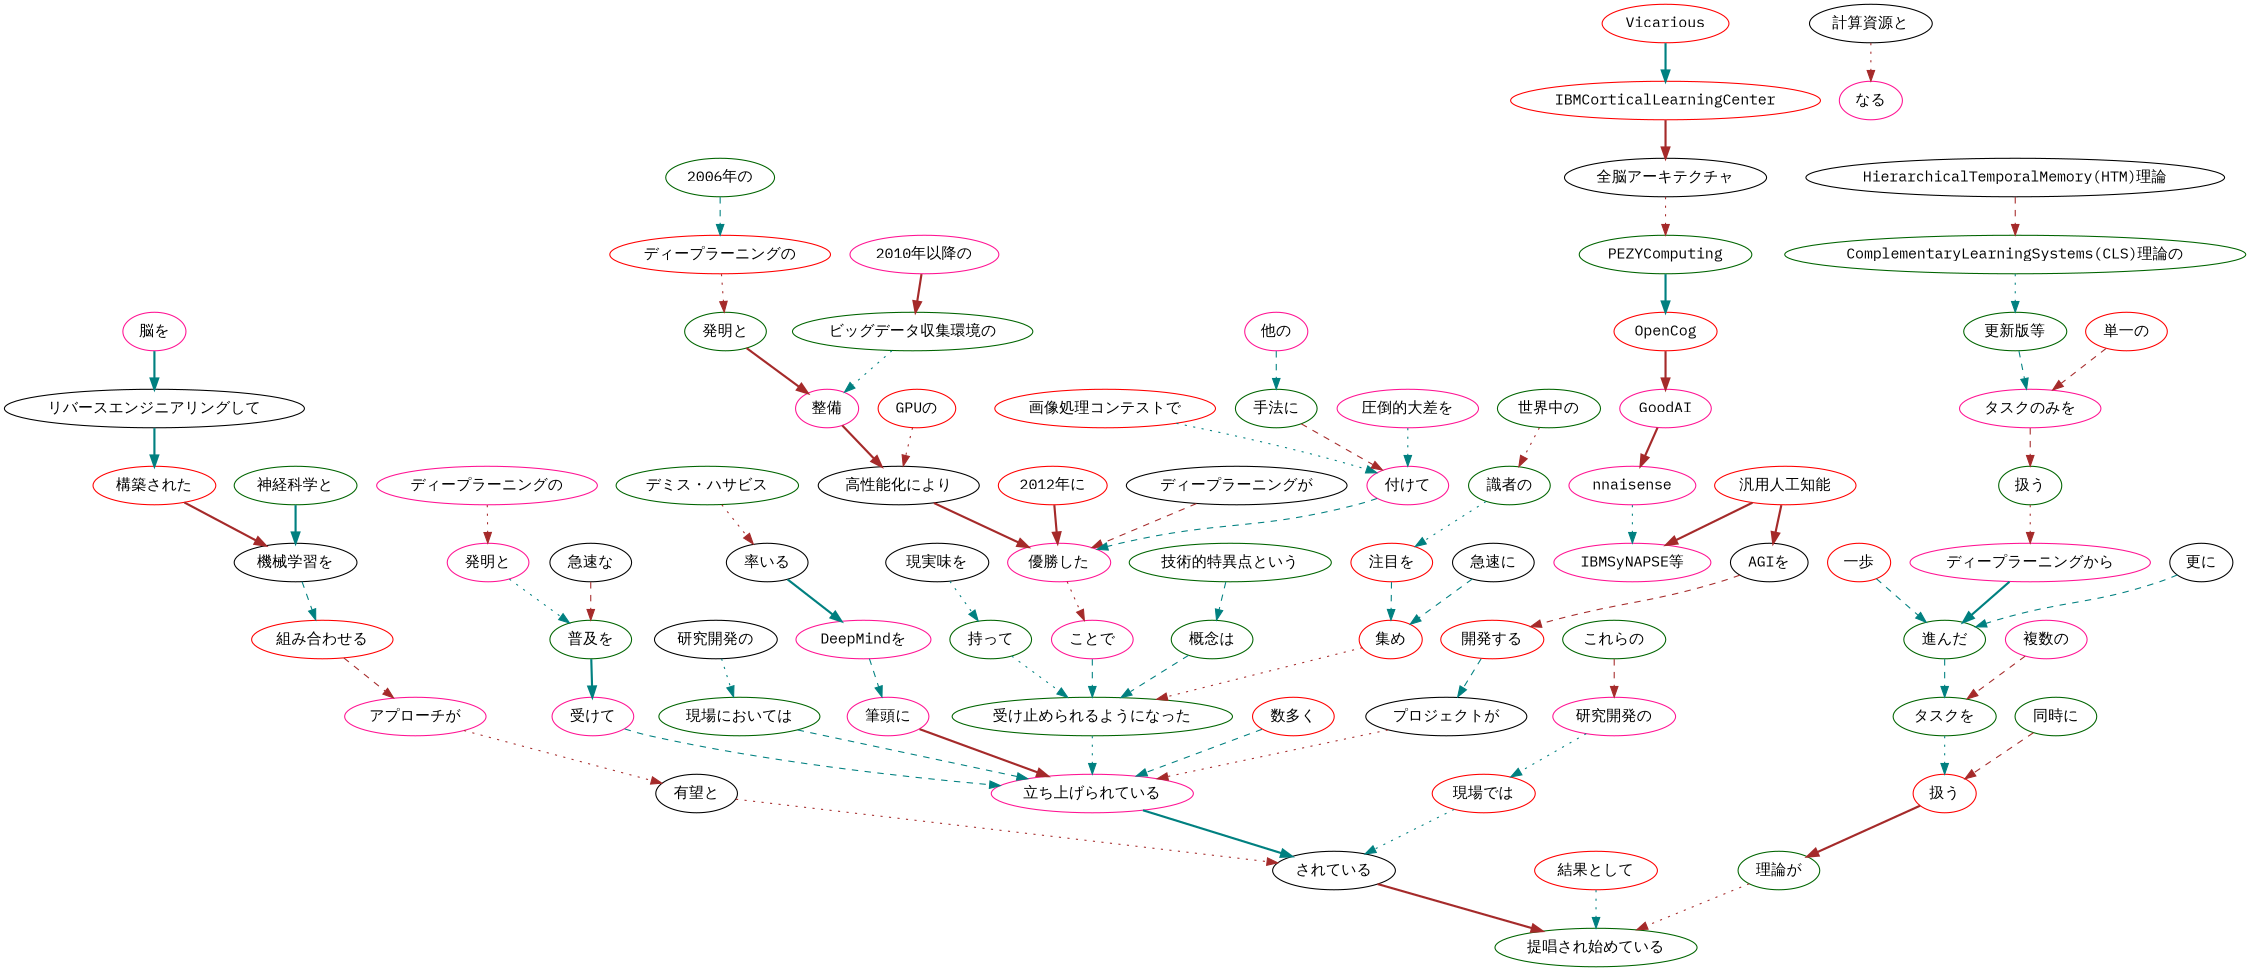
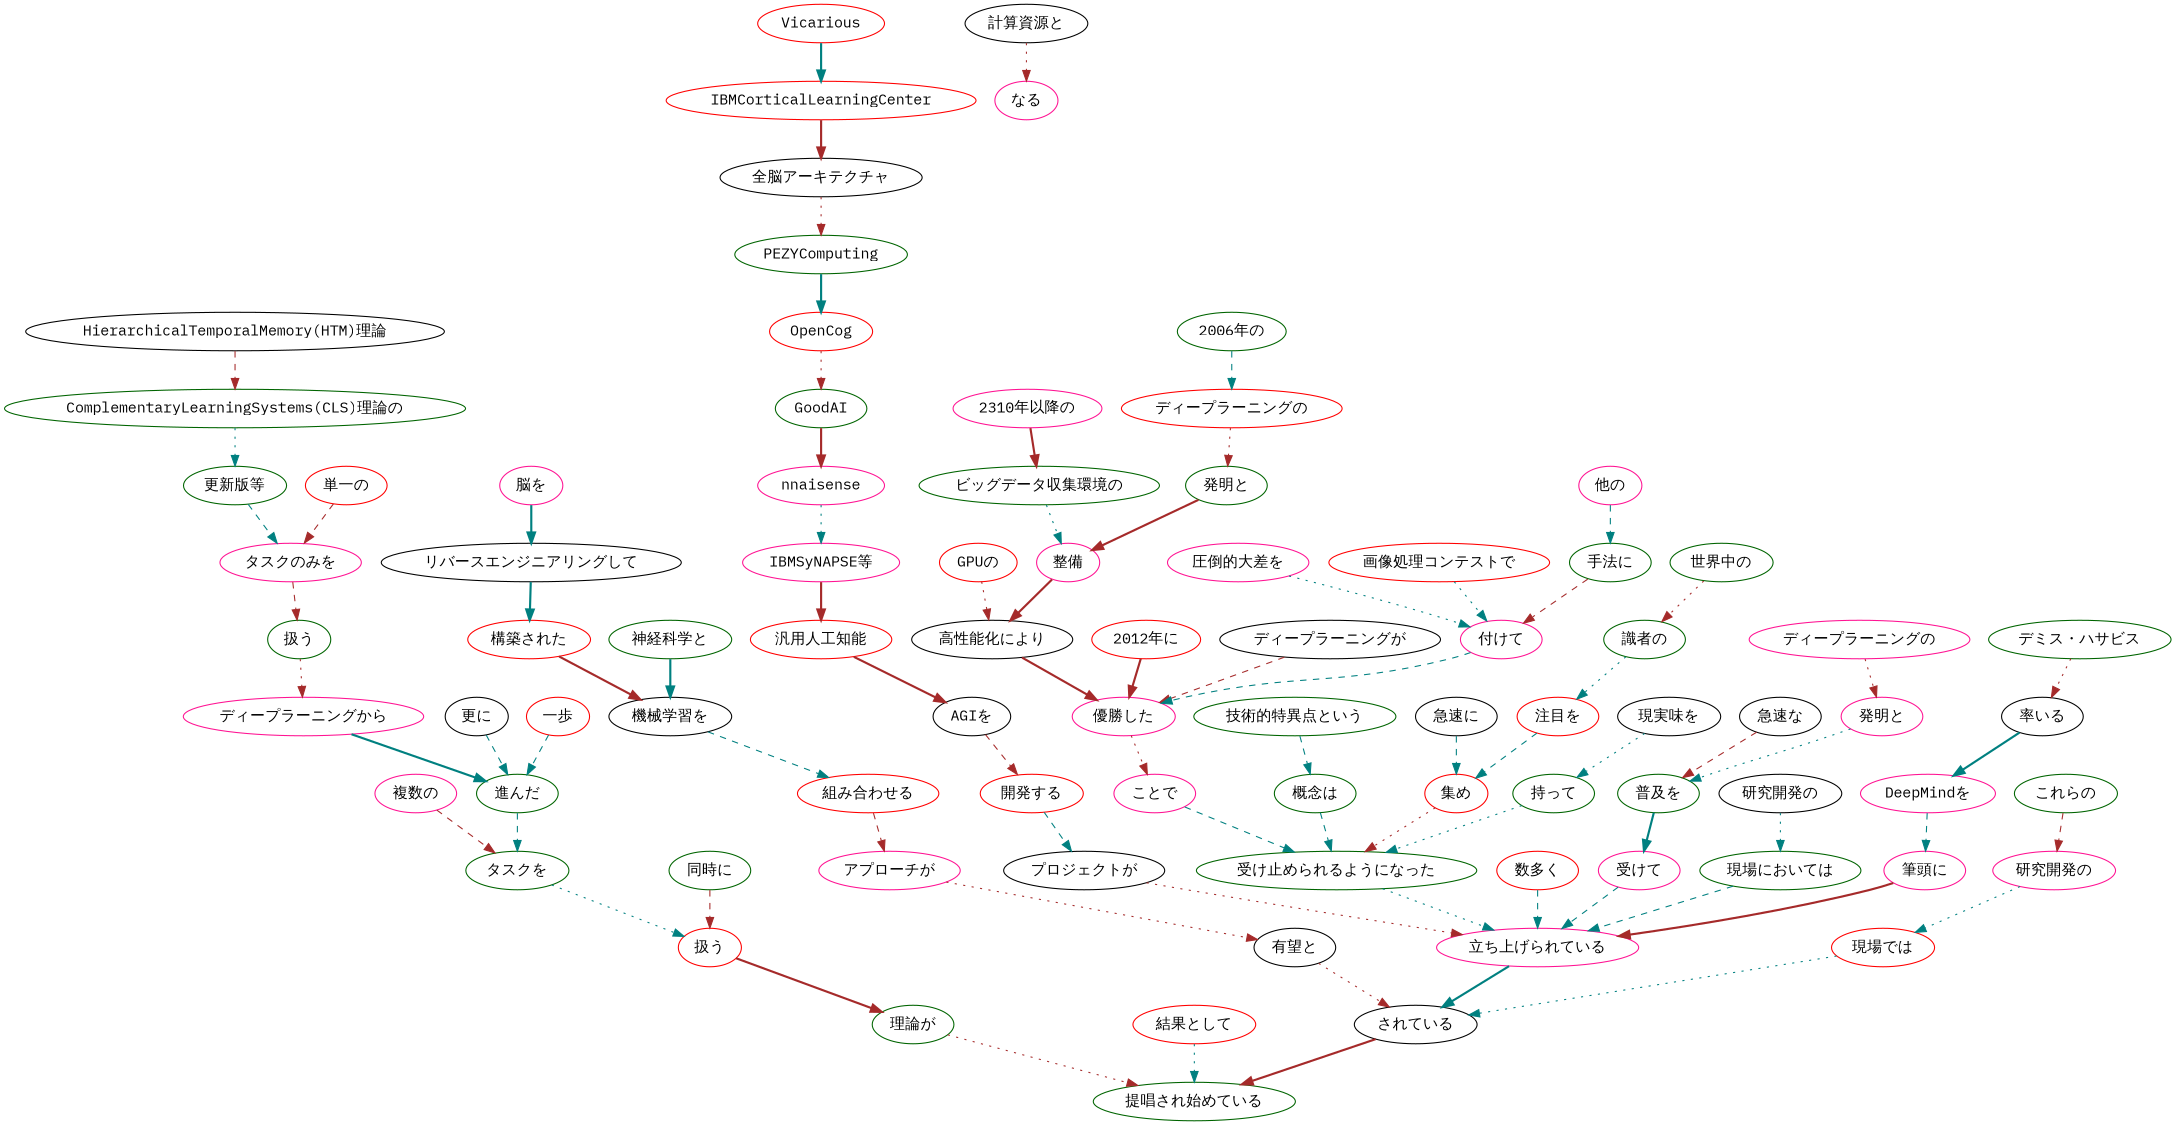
(924, 255) -> (1028, 409)
(1666, 365) -> (821, 365)
(1666, 409) -> (821, 409)
(1714, 521) -> (821, 596)
